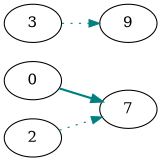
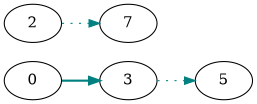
(128, 23) -> (224, 81)
(76, 93) -> (75, 81)
